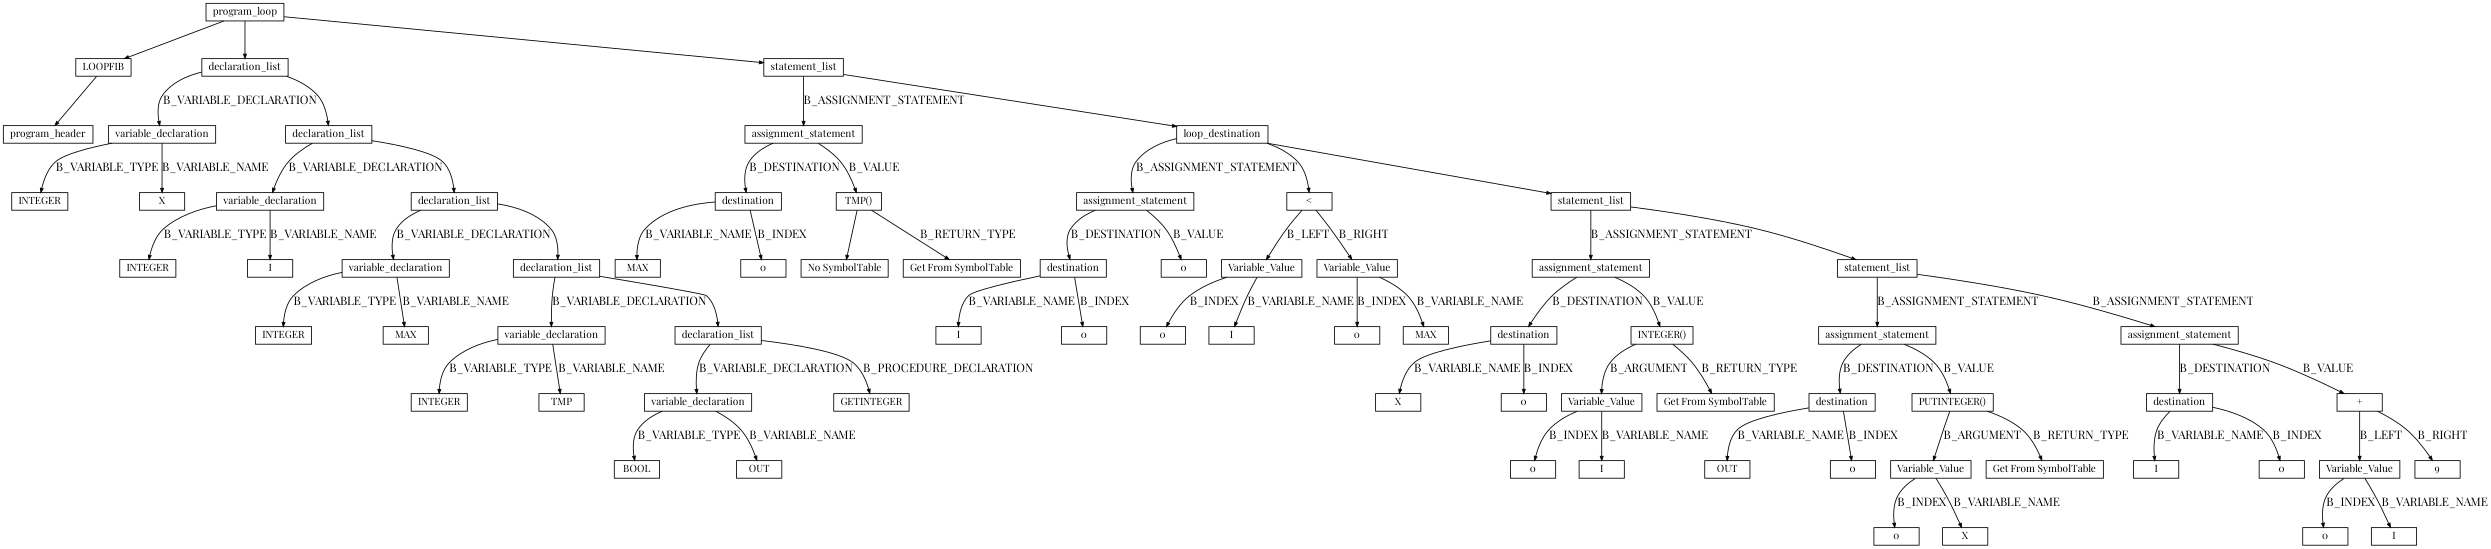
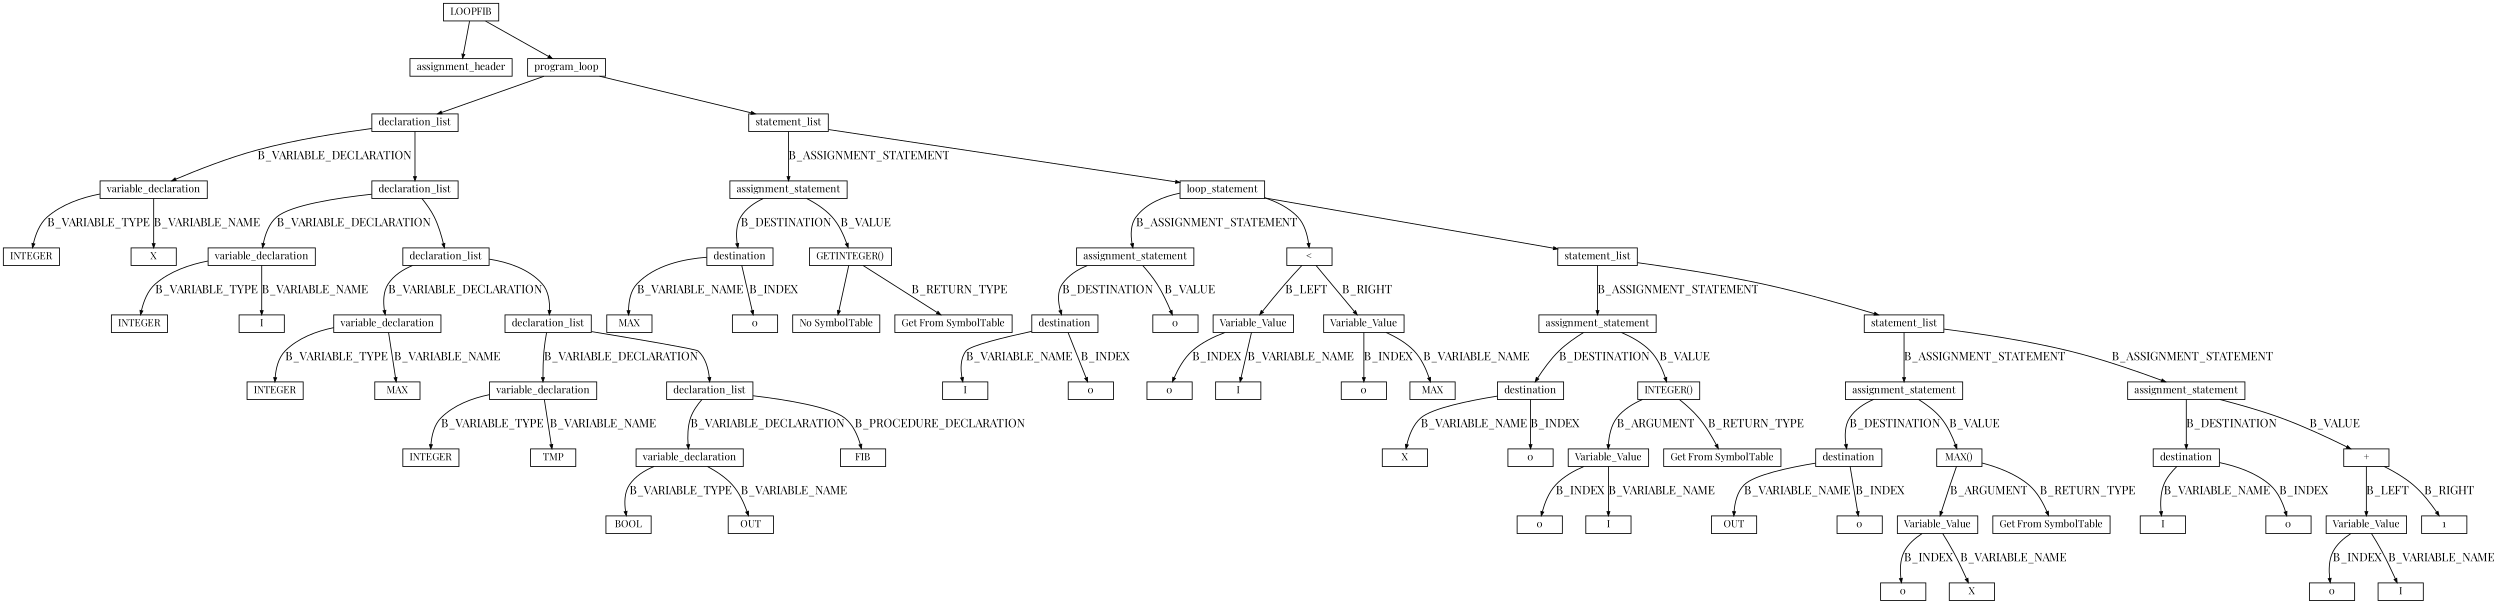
(176, 39) -> (517, 39)
(48, 134) -> (461, 67)
(1222, 134) -> (1222, 190)
(859, 201) -> (850, 257)
(871, 402) -> (863, 458)
(1953, 402) -> (1959, 458)
(2438, 469) -> (2444, 525)
